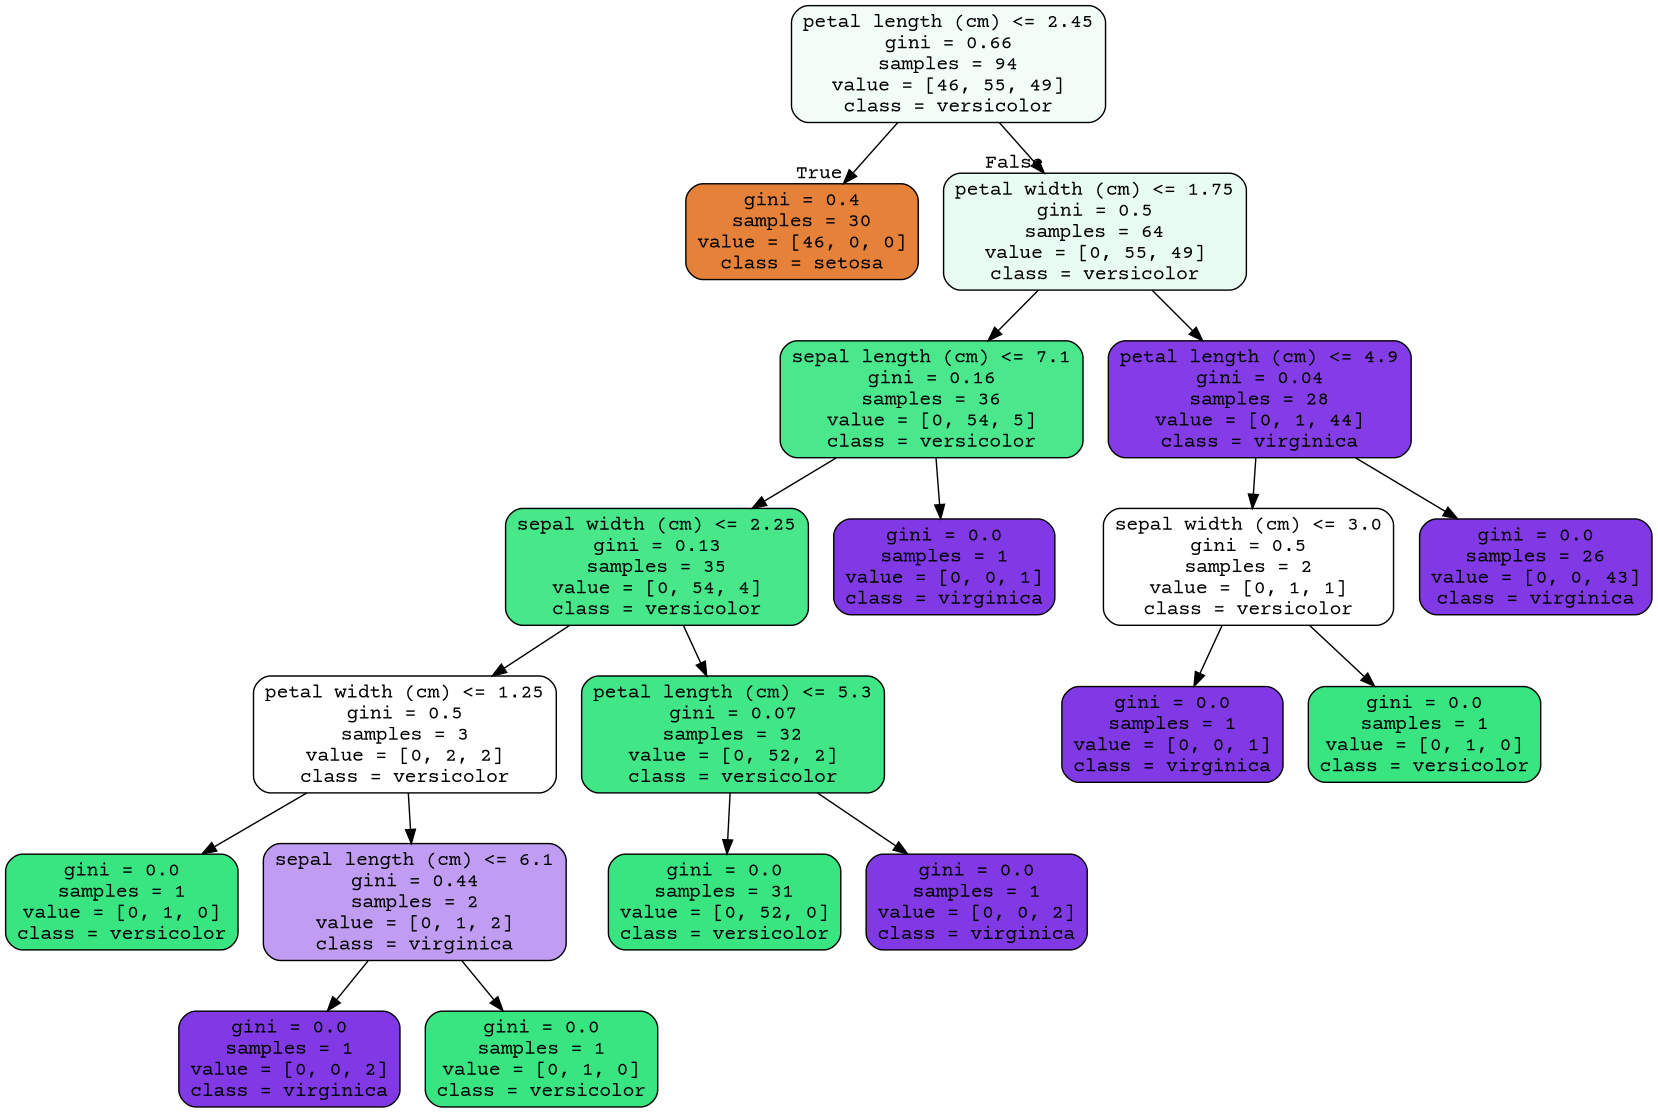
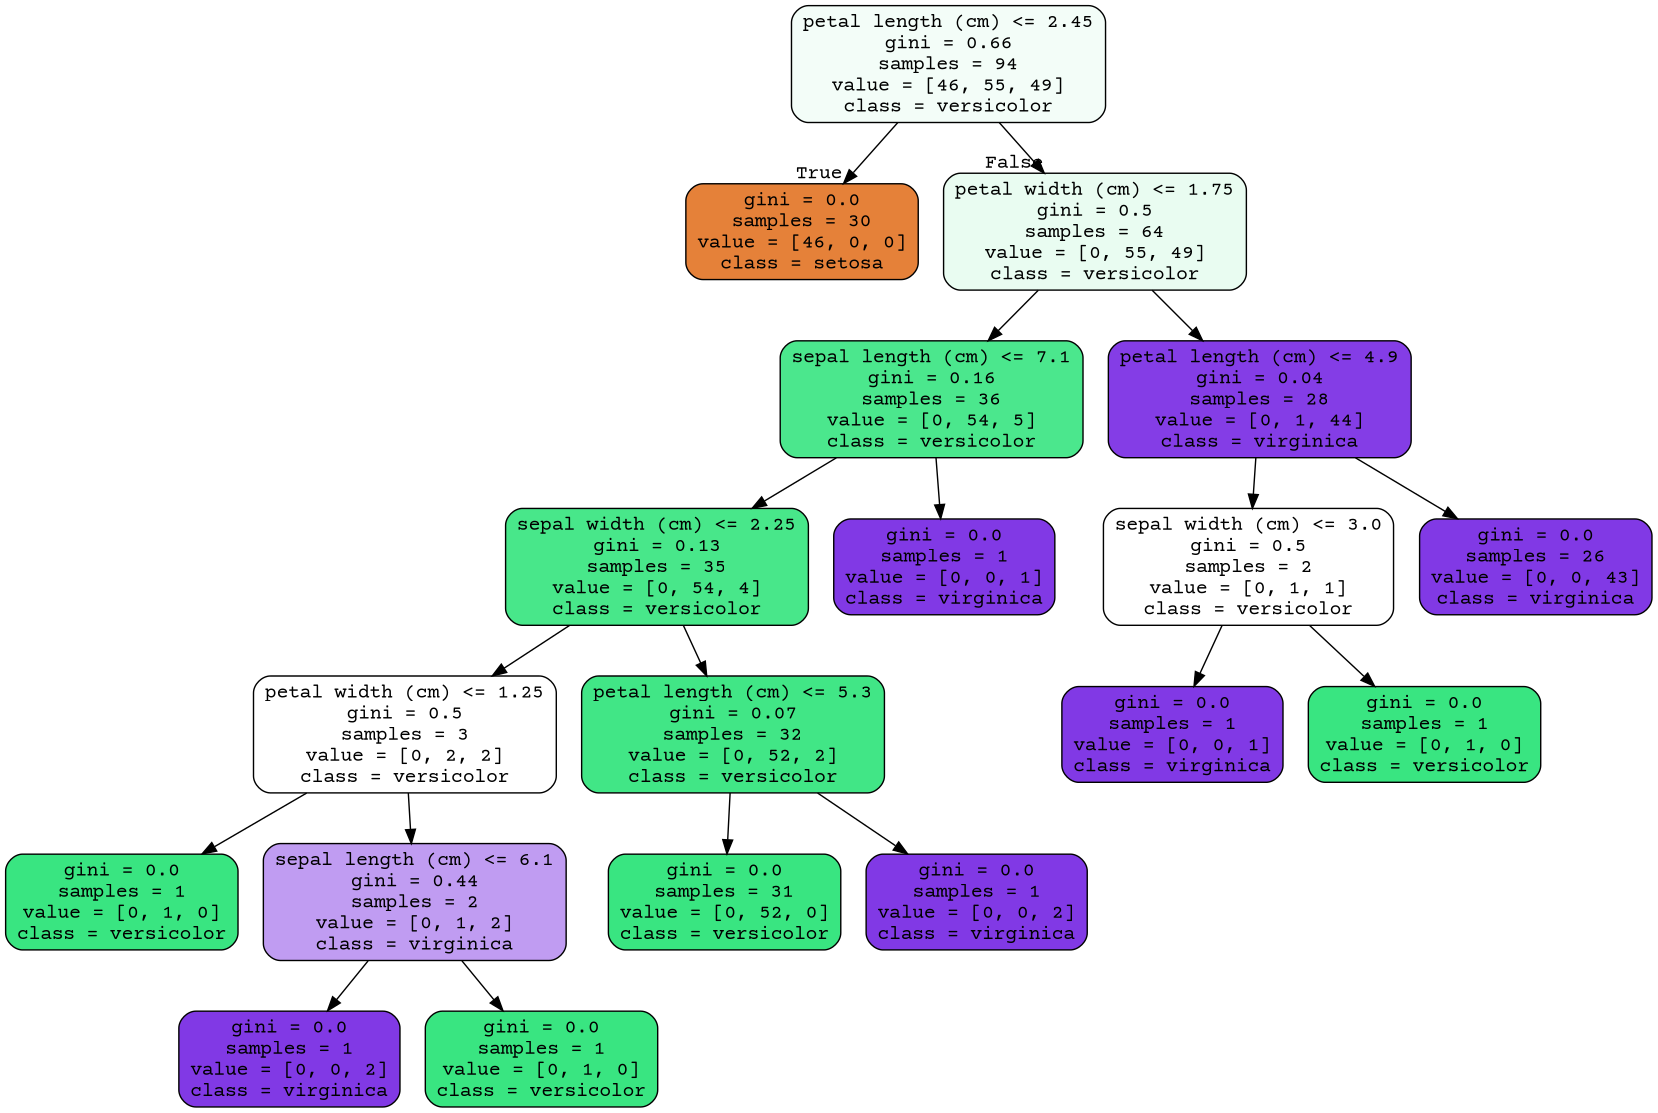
(802, 232) -> (802, 232)
